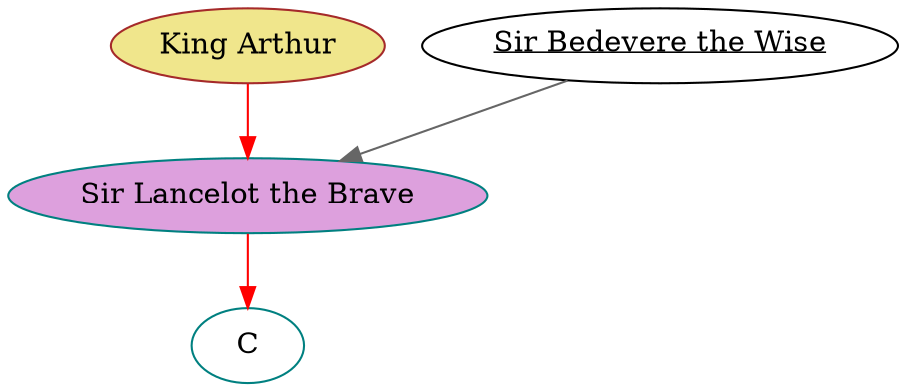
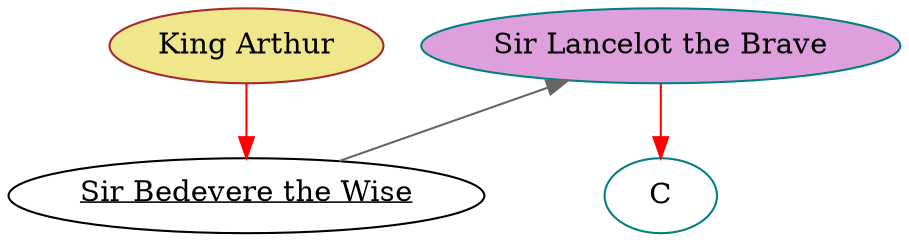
(248, 111) -> (246, 111)
